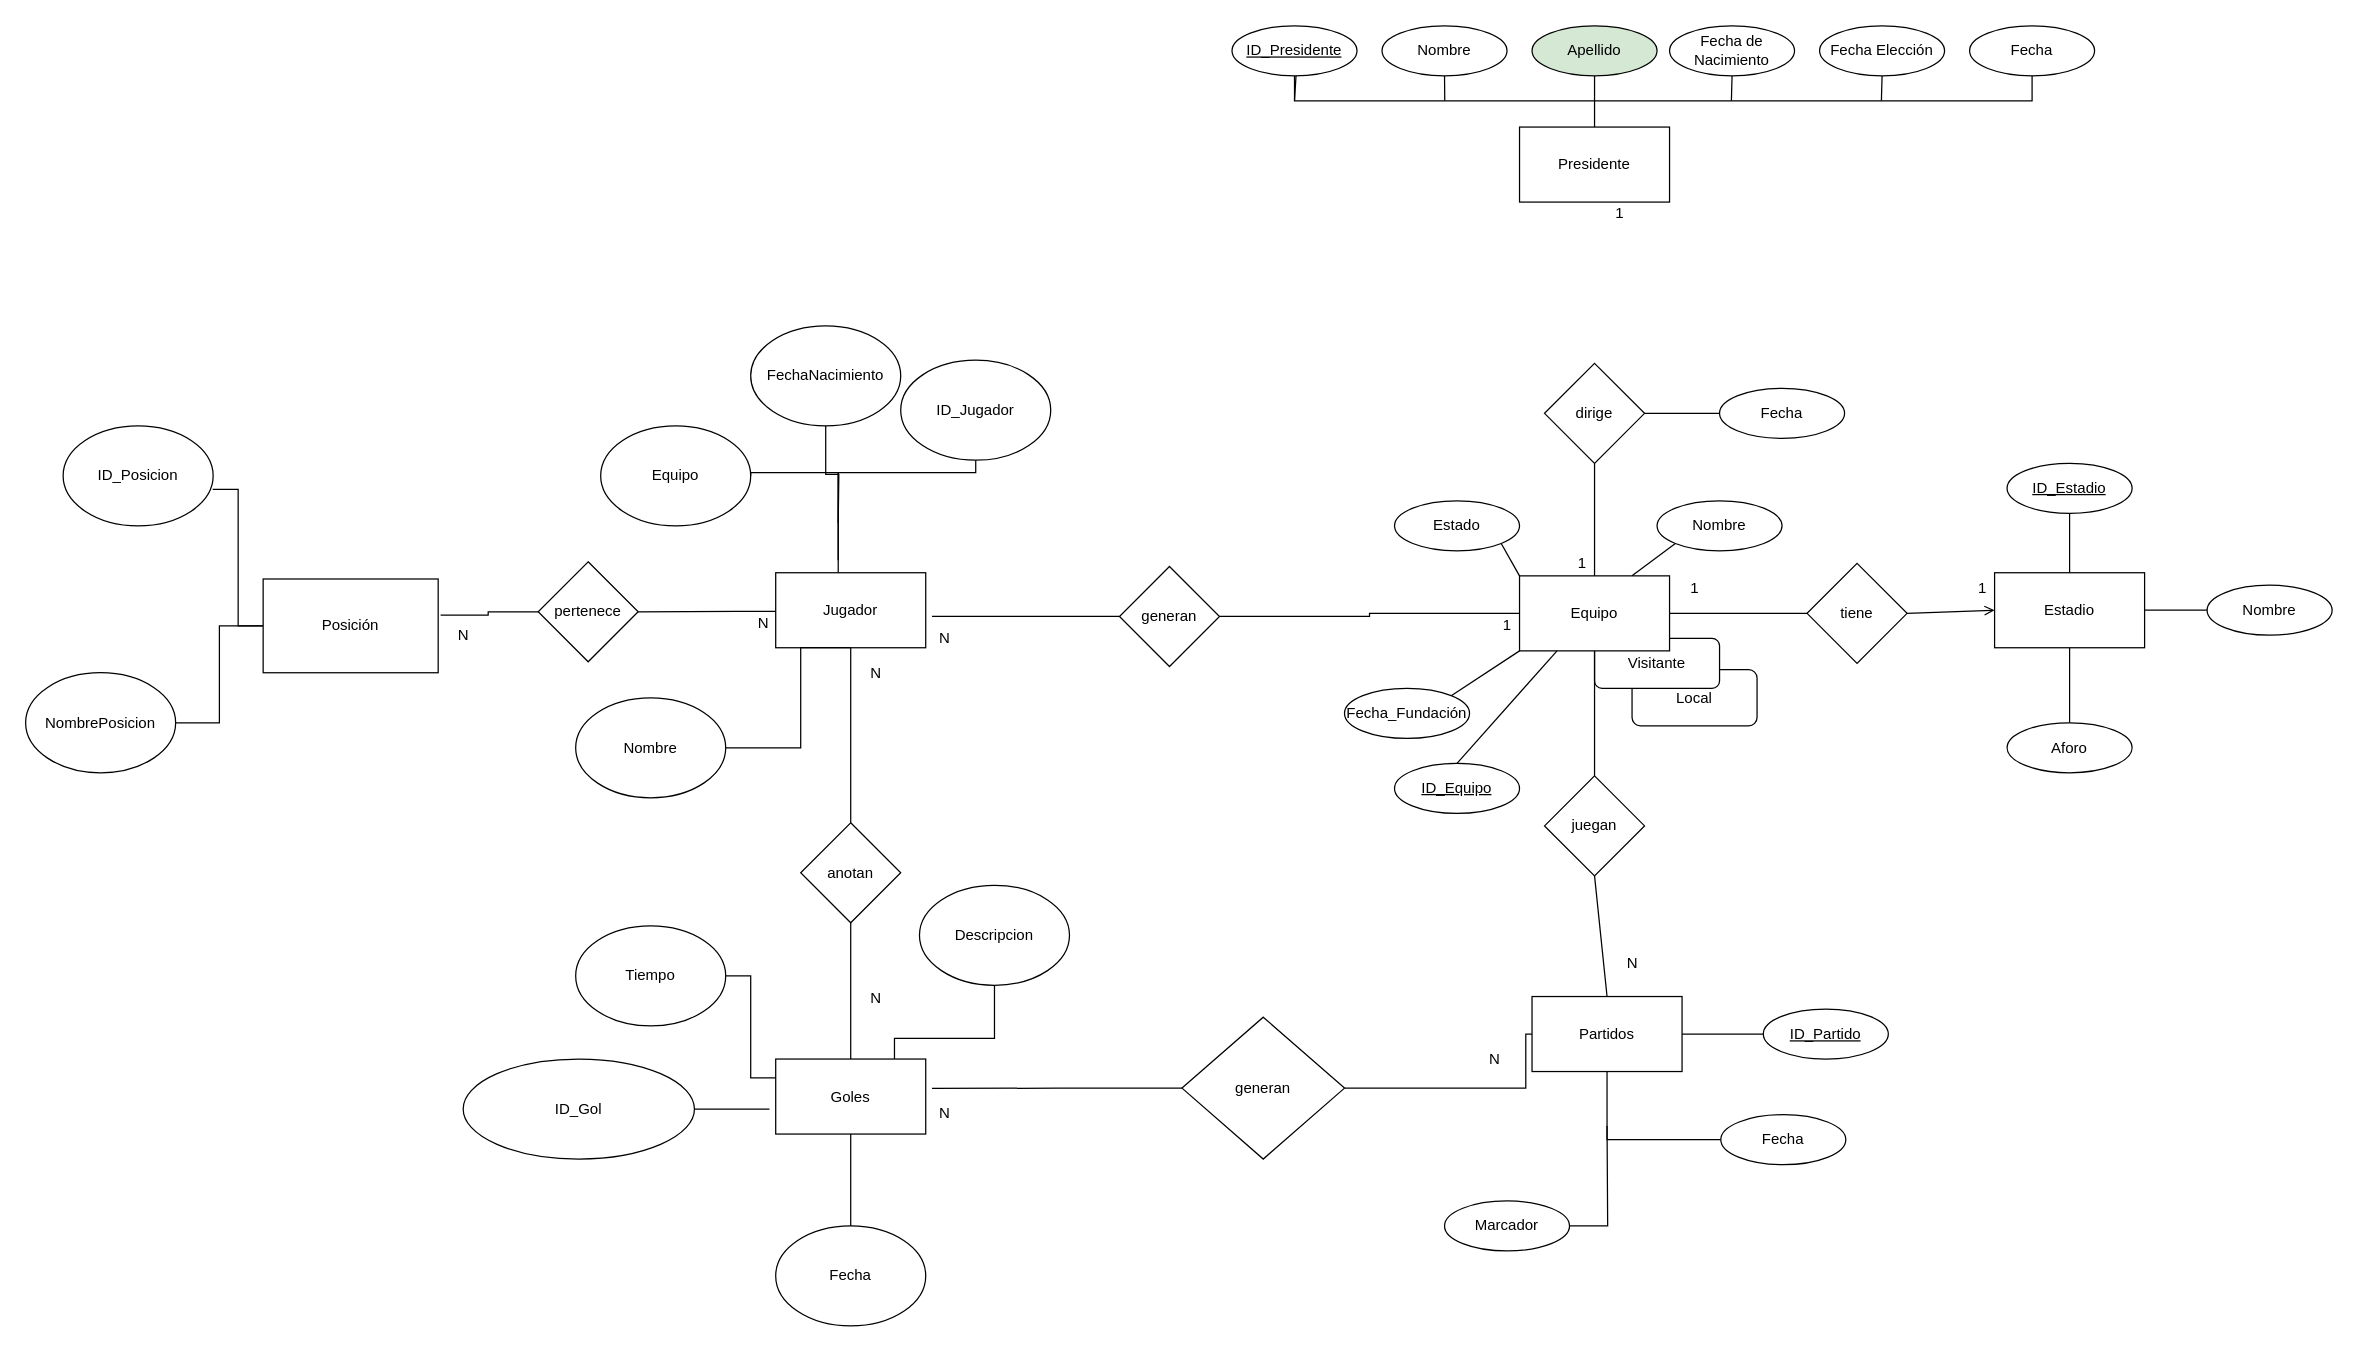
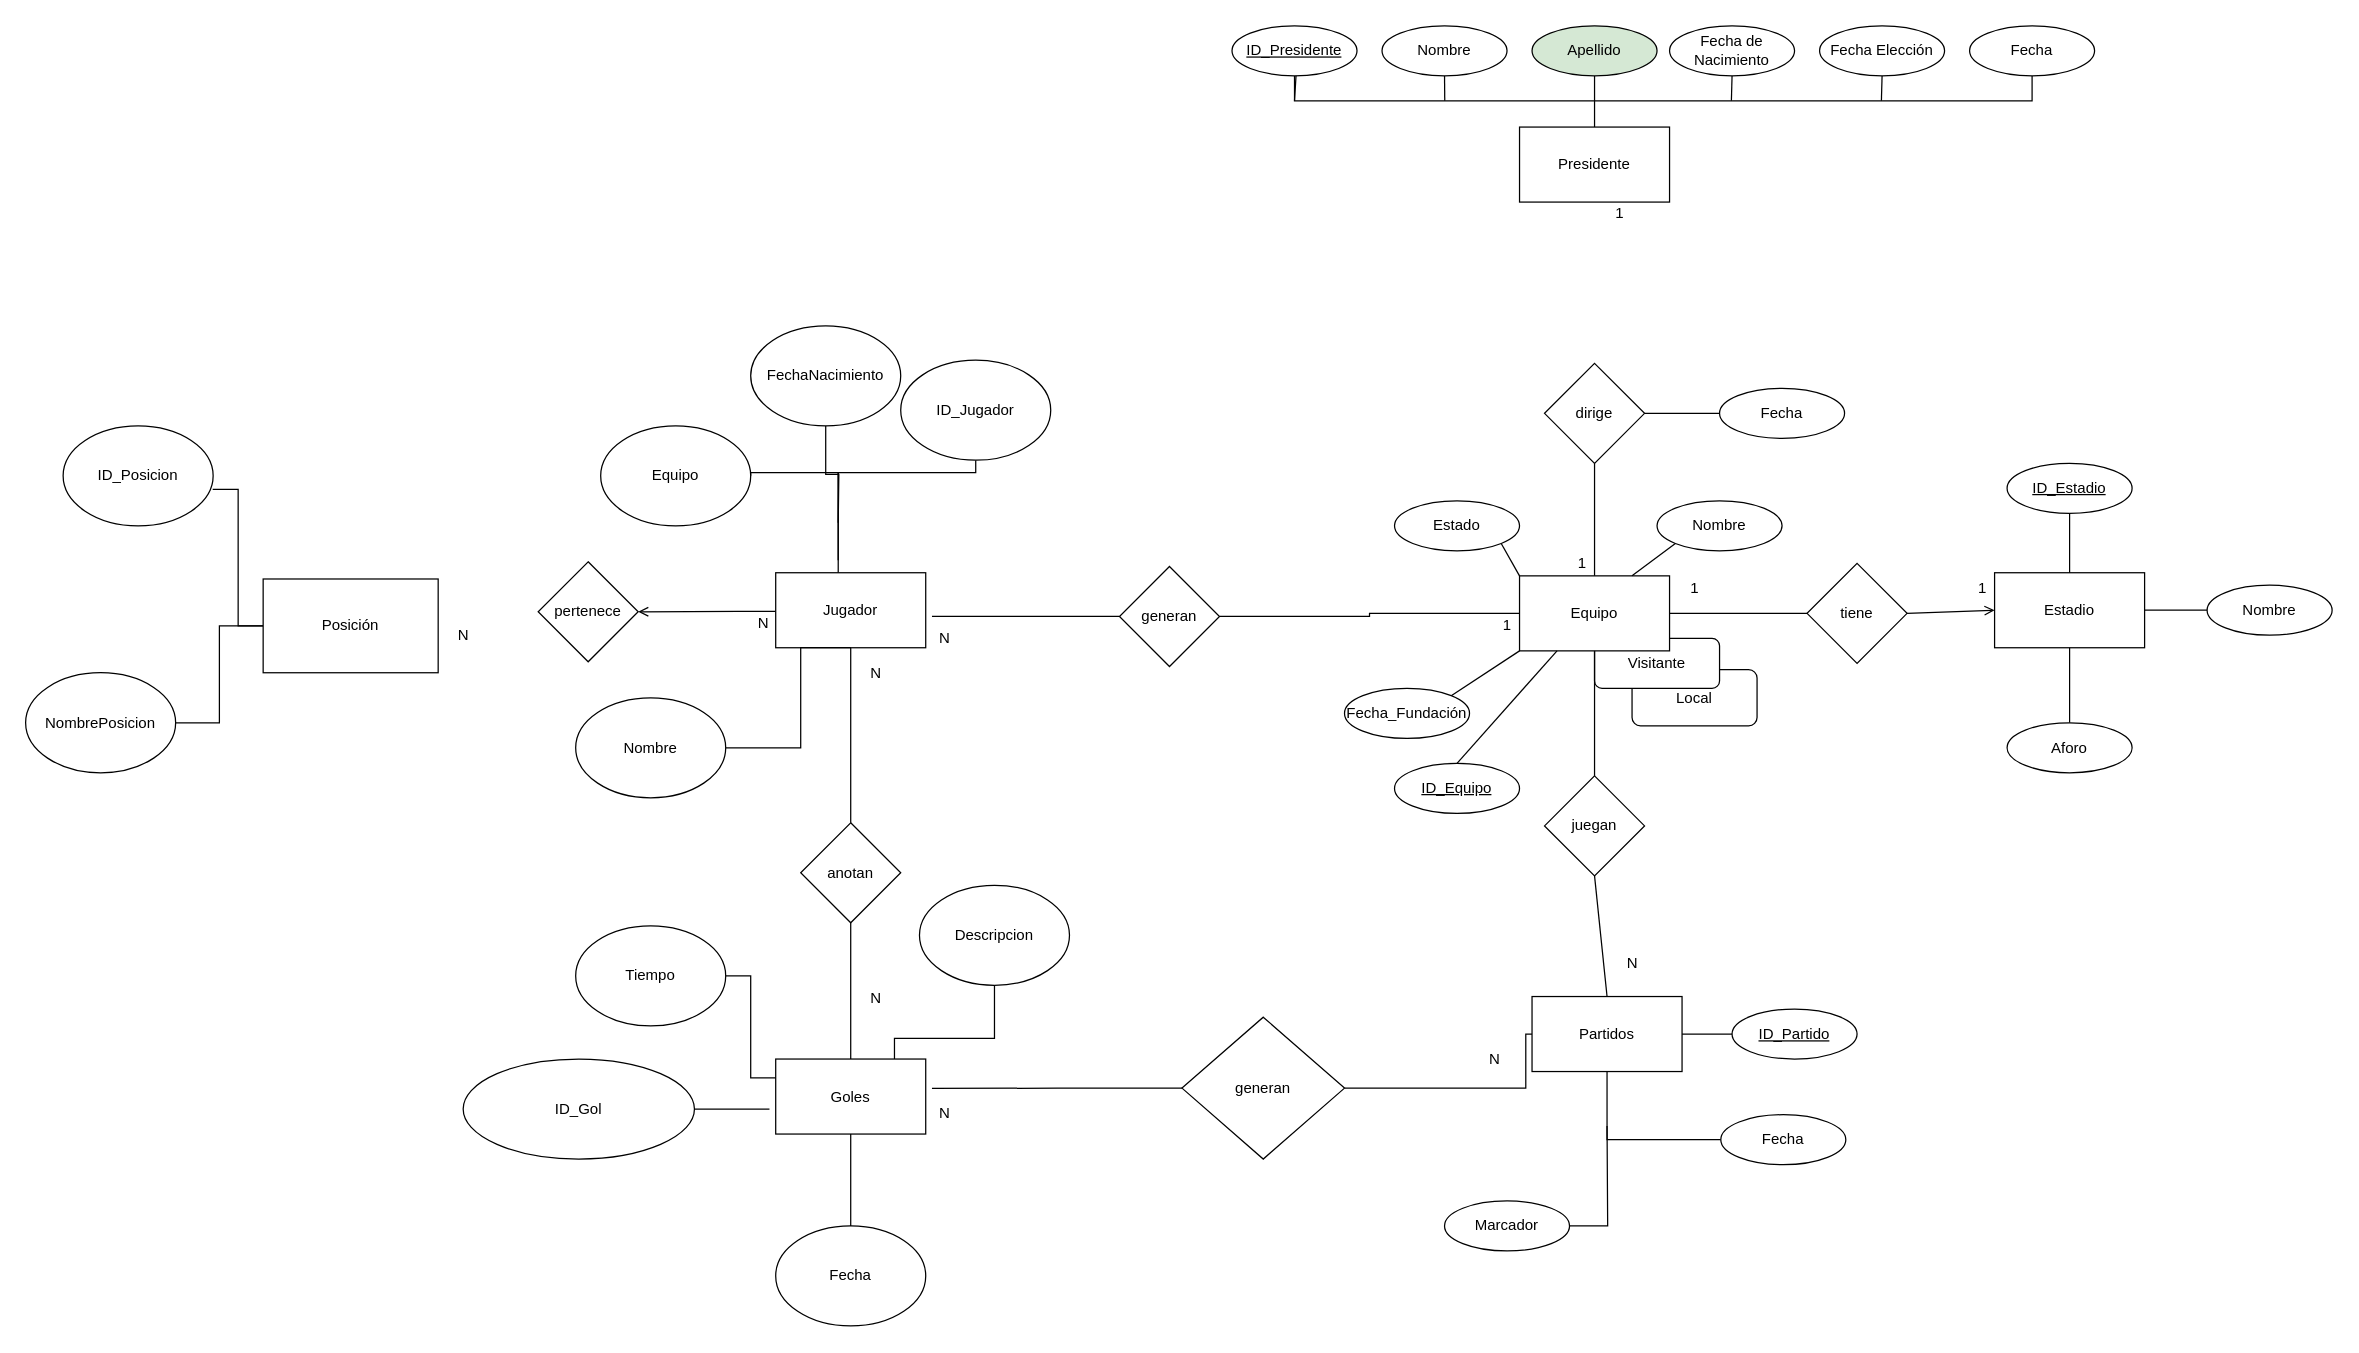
(488, 612) -> none
(644, 612) -> (645, 612)
(1826, 1034) -> (1794, 1034)
